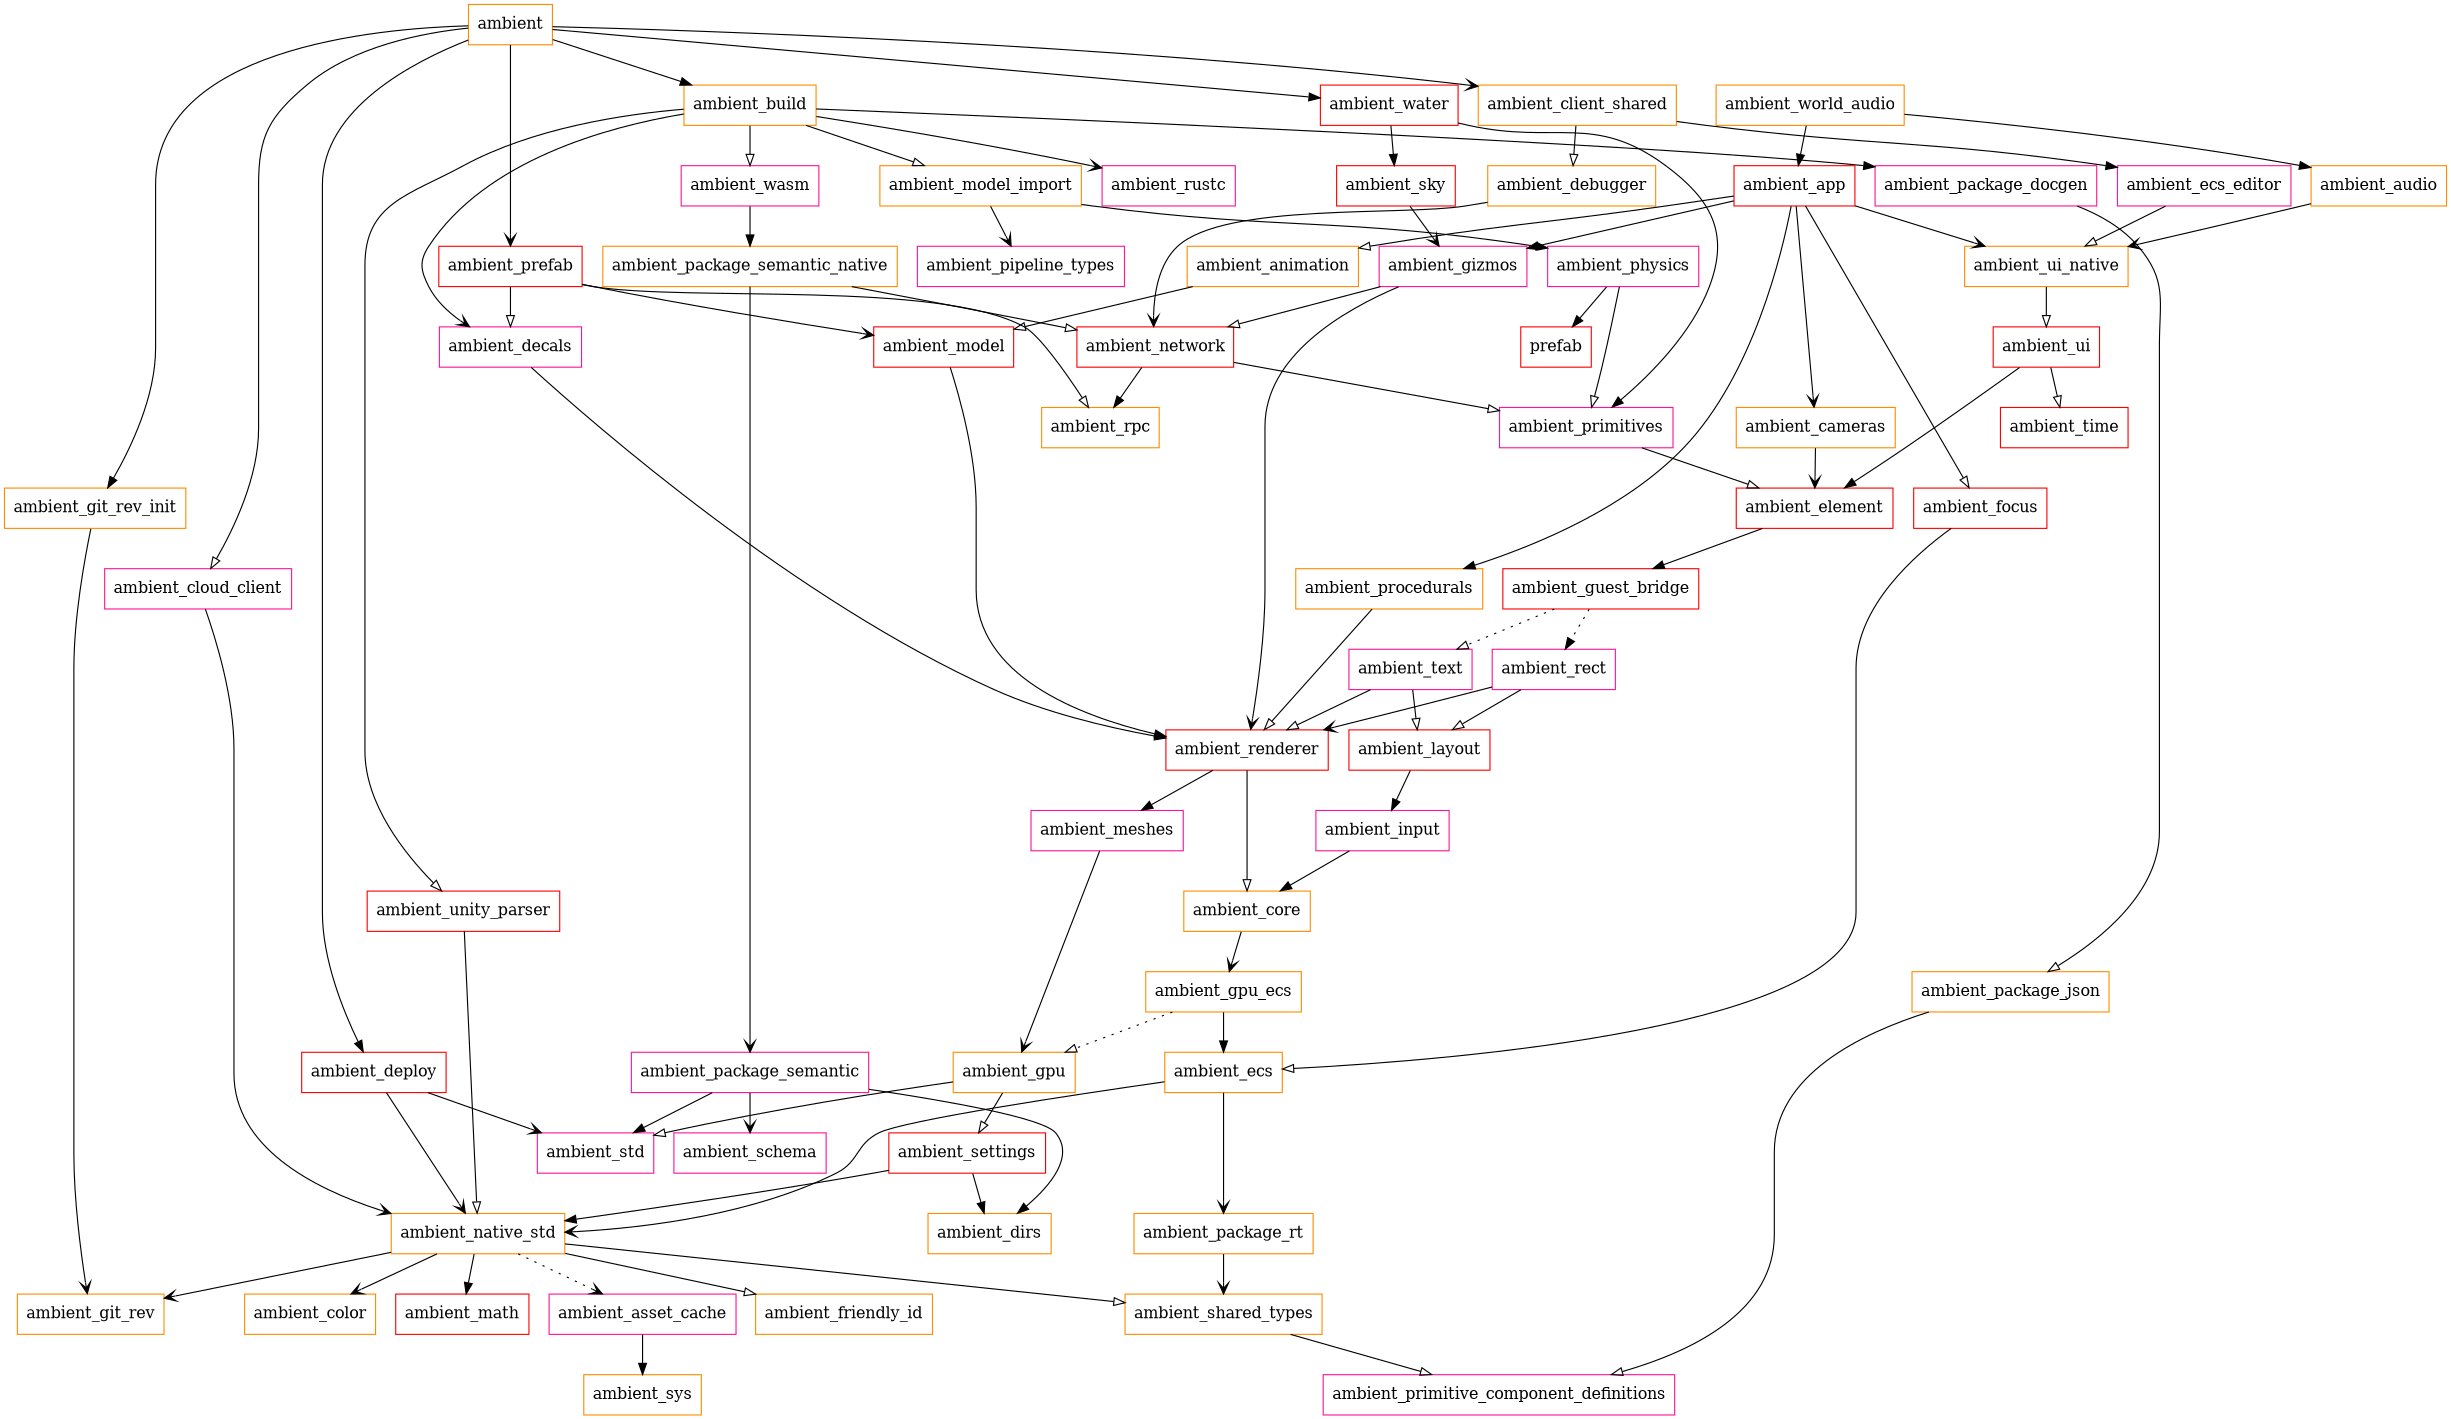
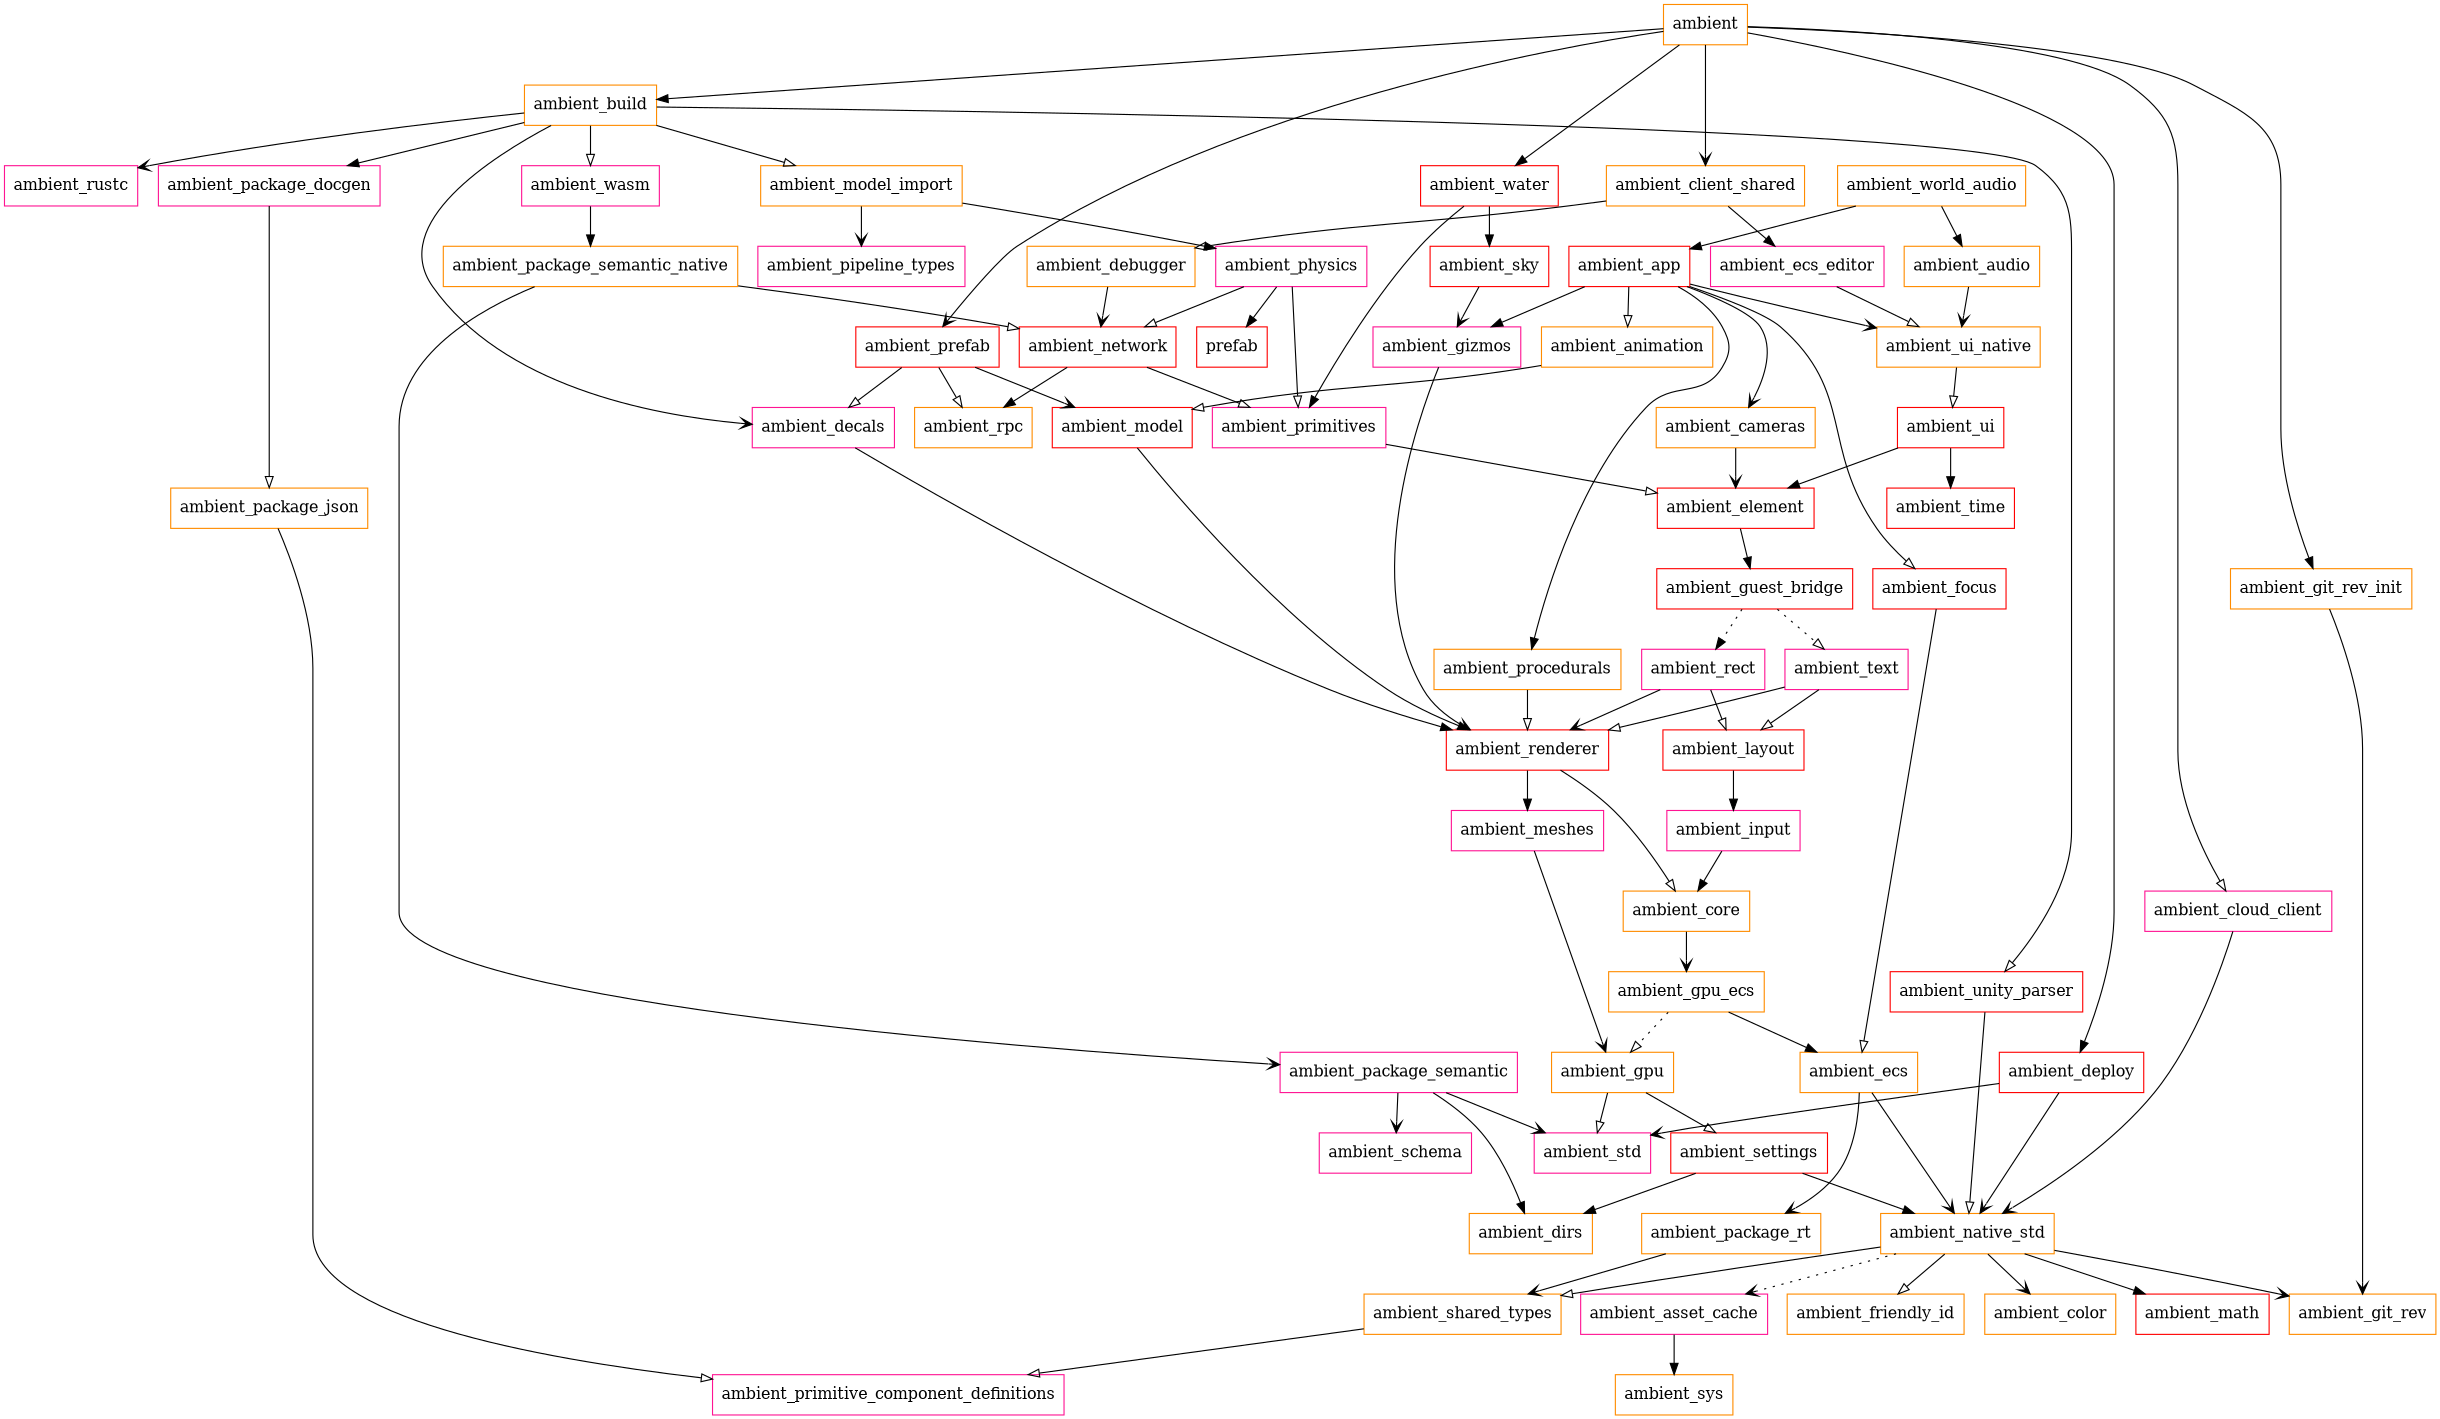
(1310, 305) -> (1200, 305)
(2054, 382) -> (1951, 462)
(678, 1110) -> (1490, 1111)
